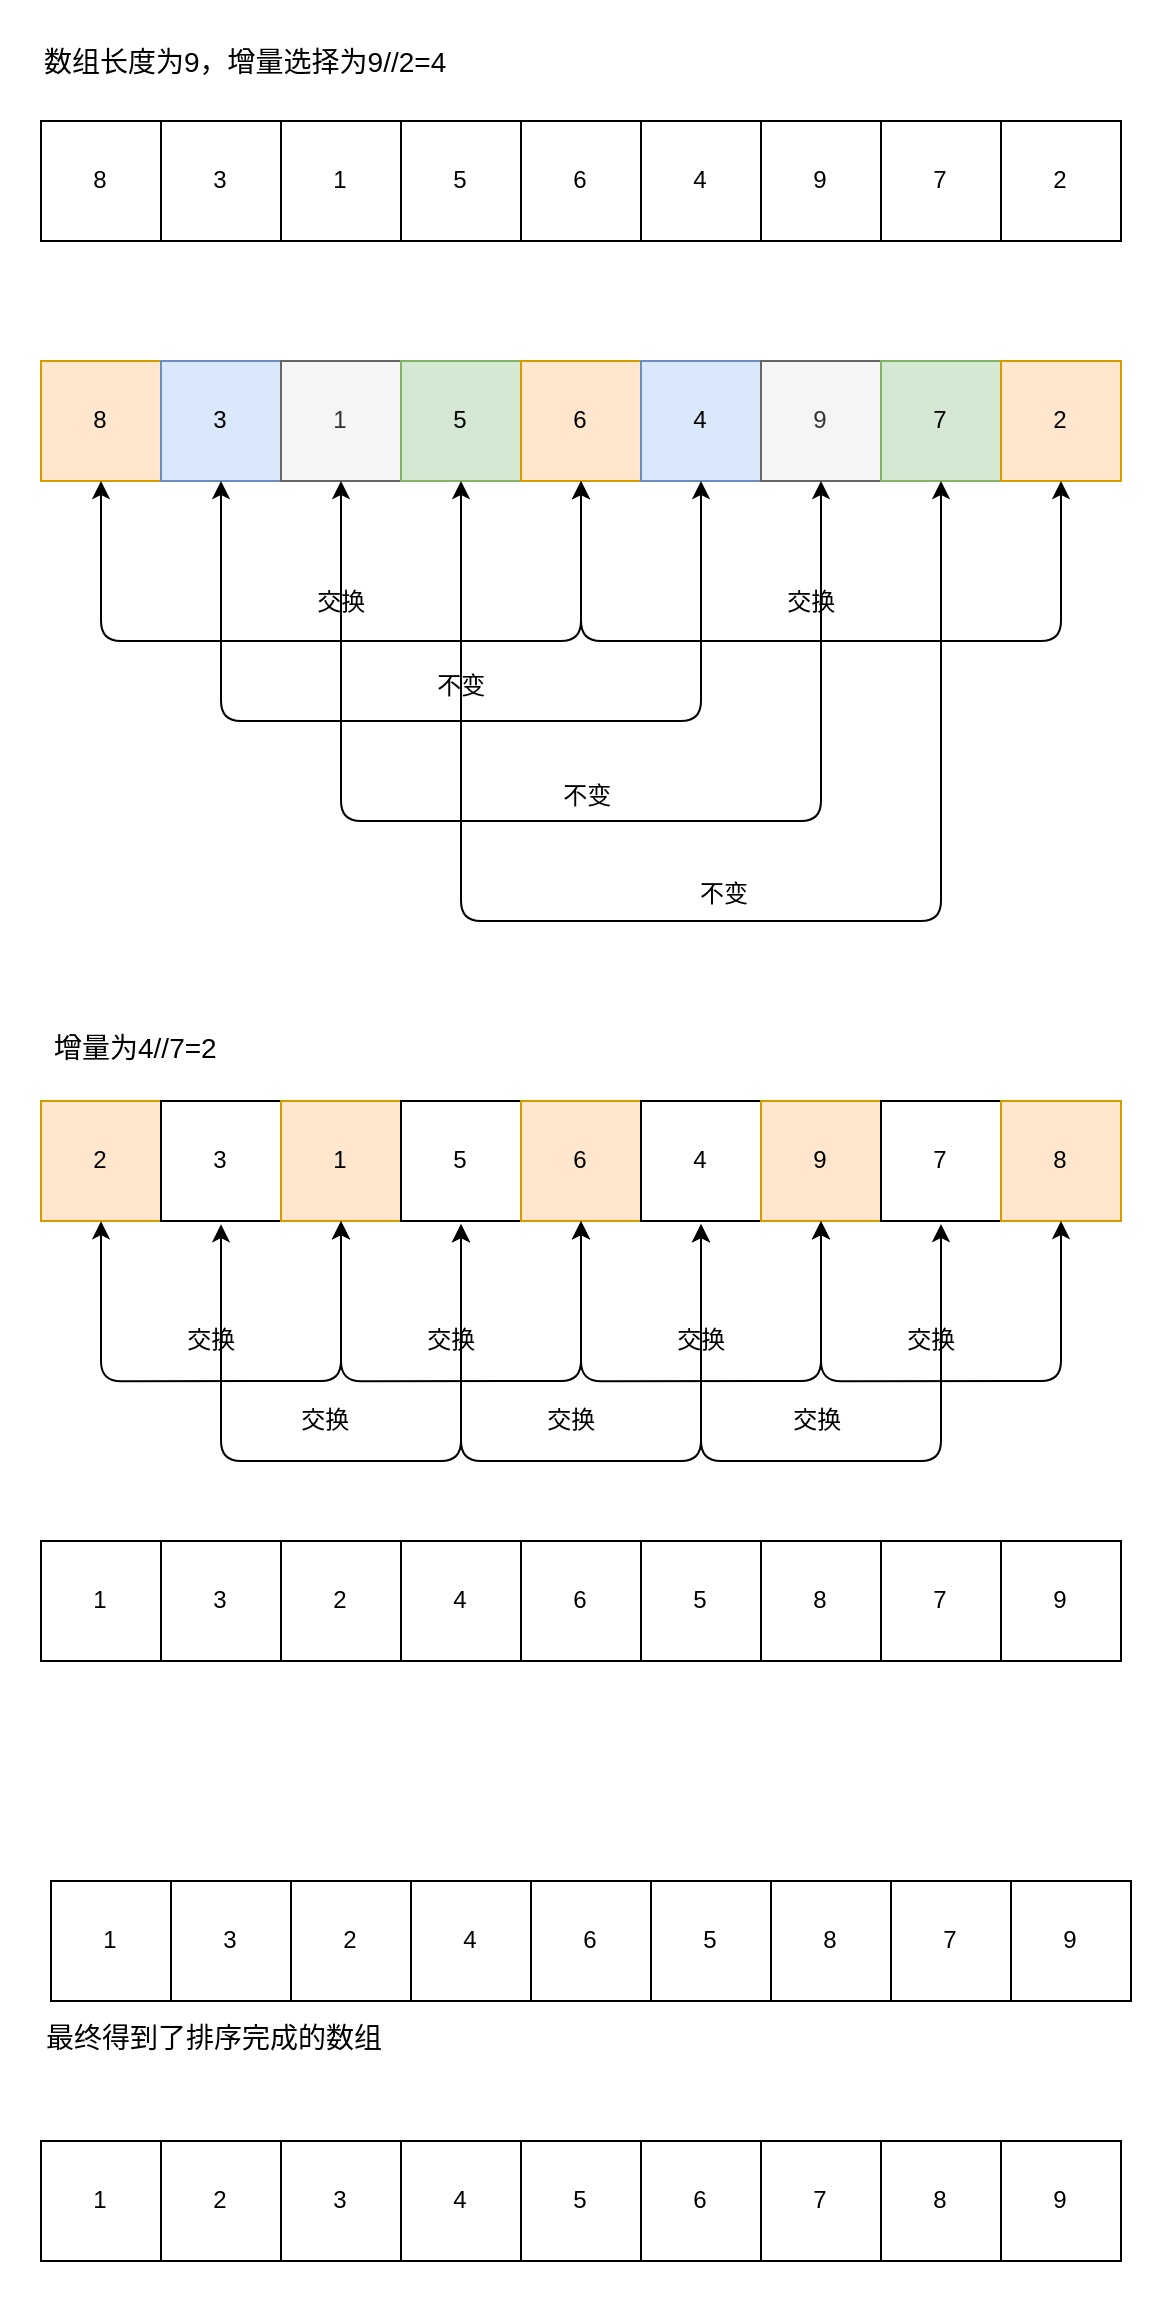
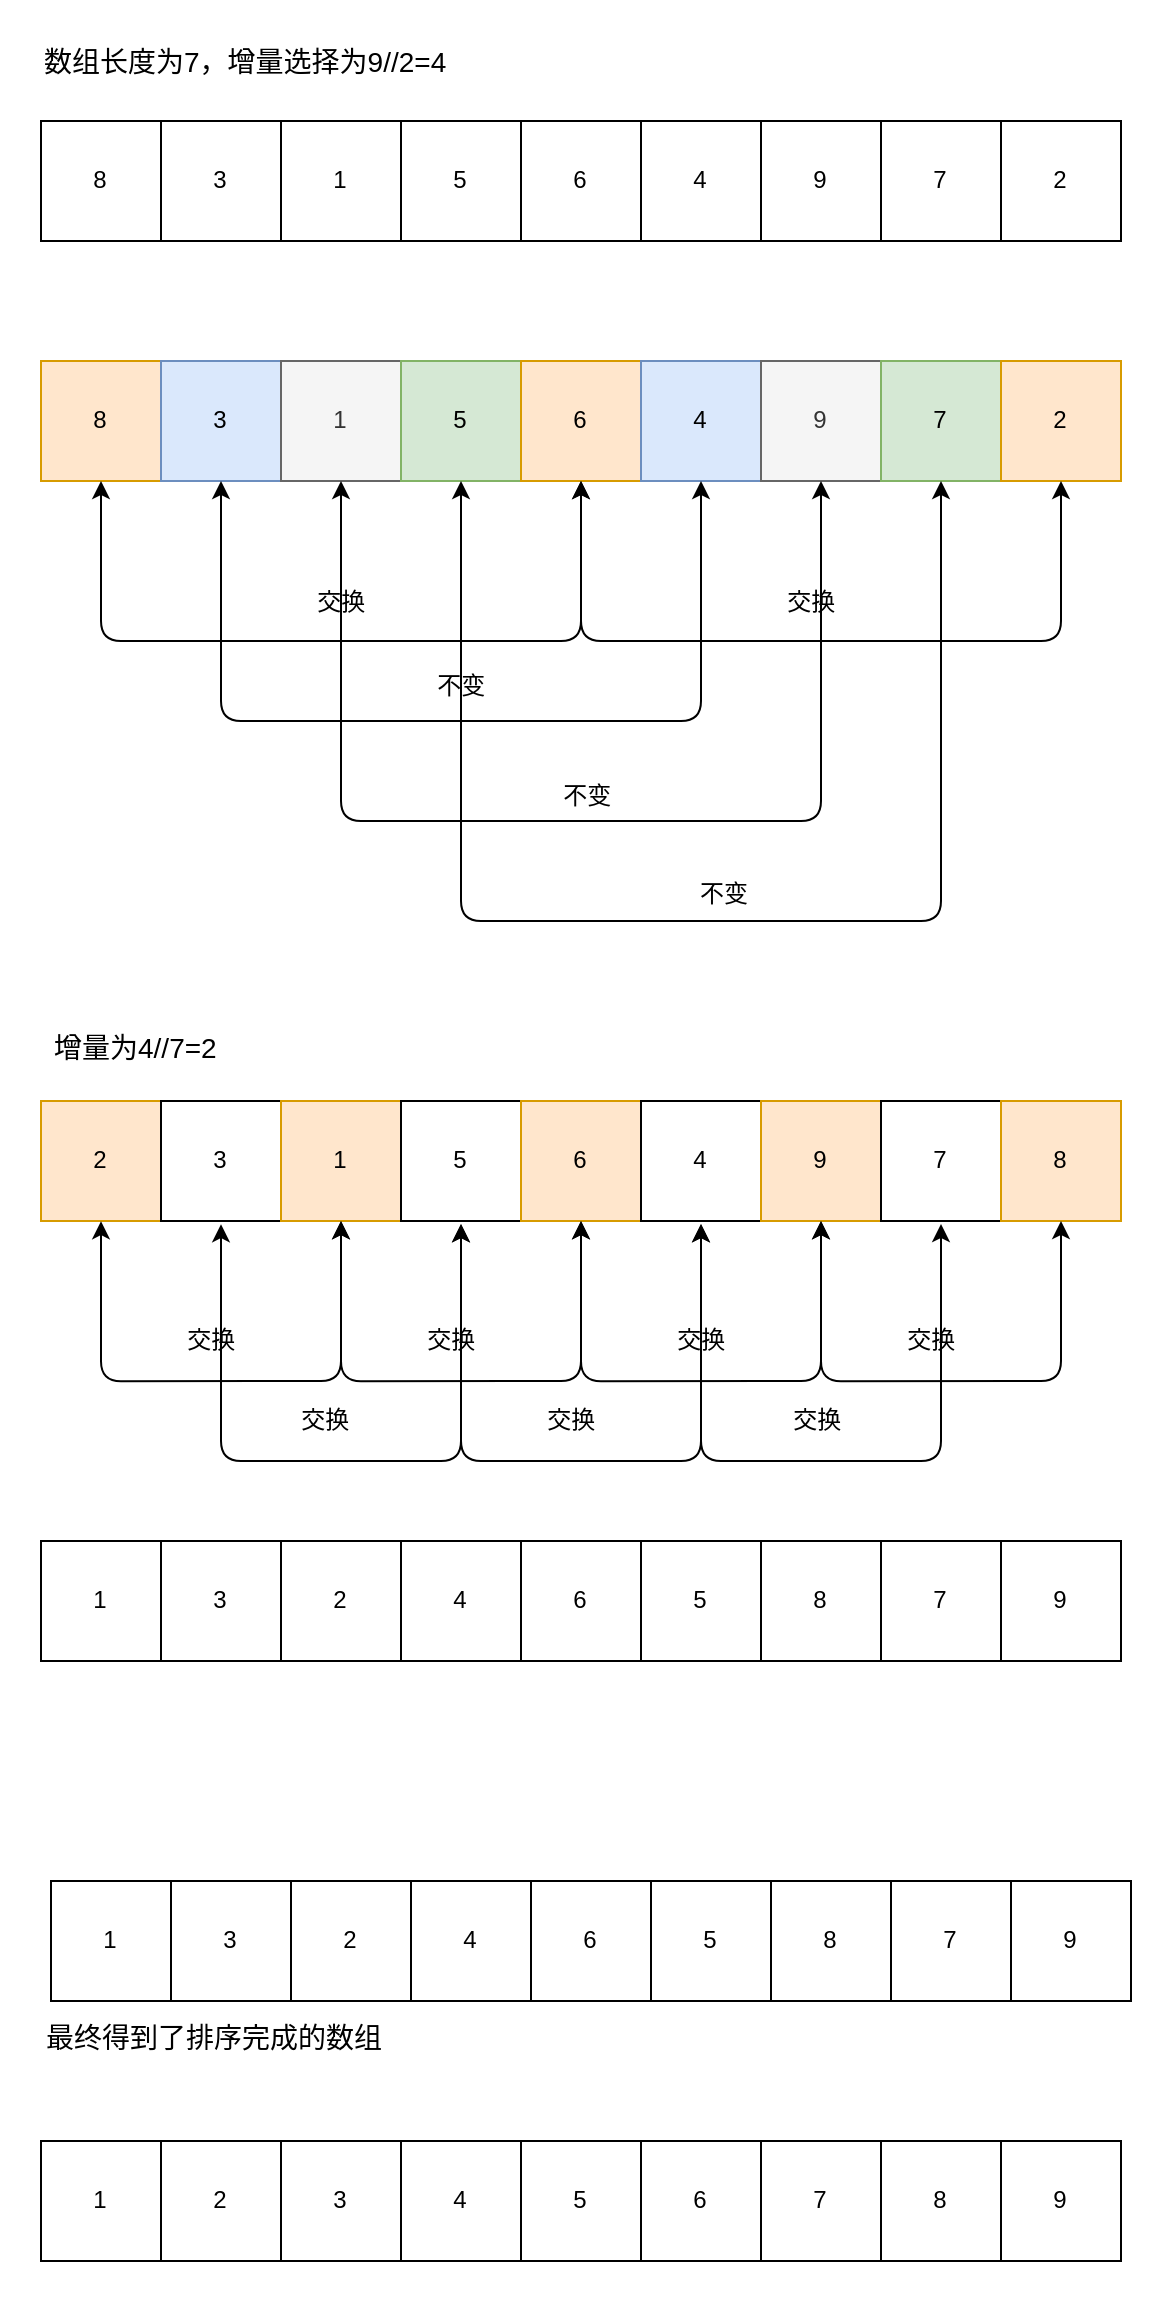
(224, 61) -> (224, 61)
